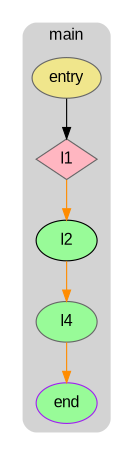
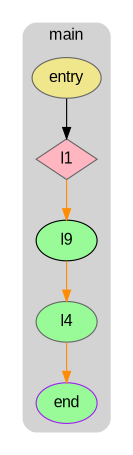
(67, 241) -> (67, 241)
